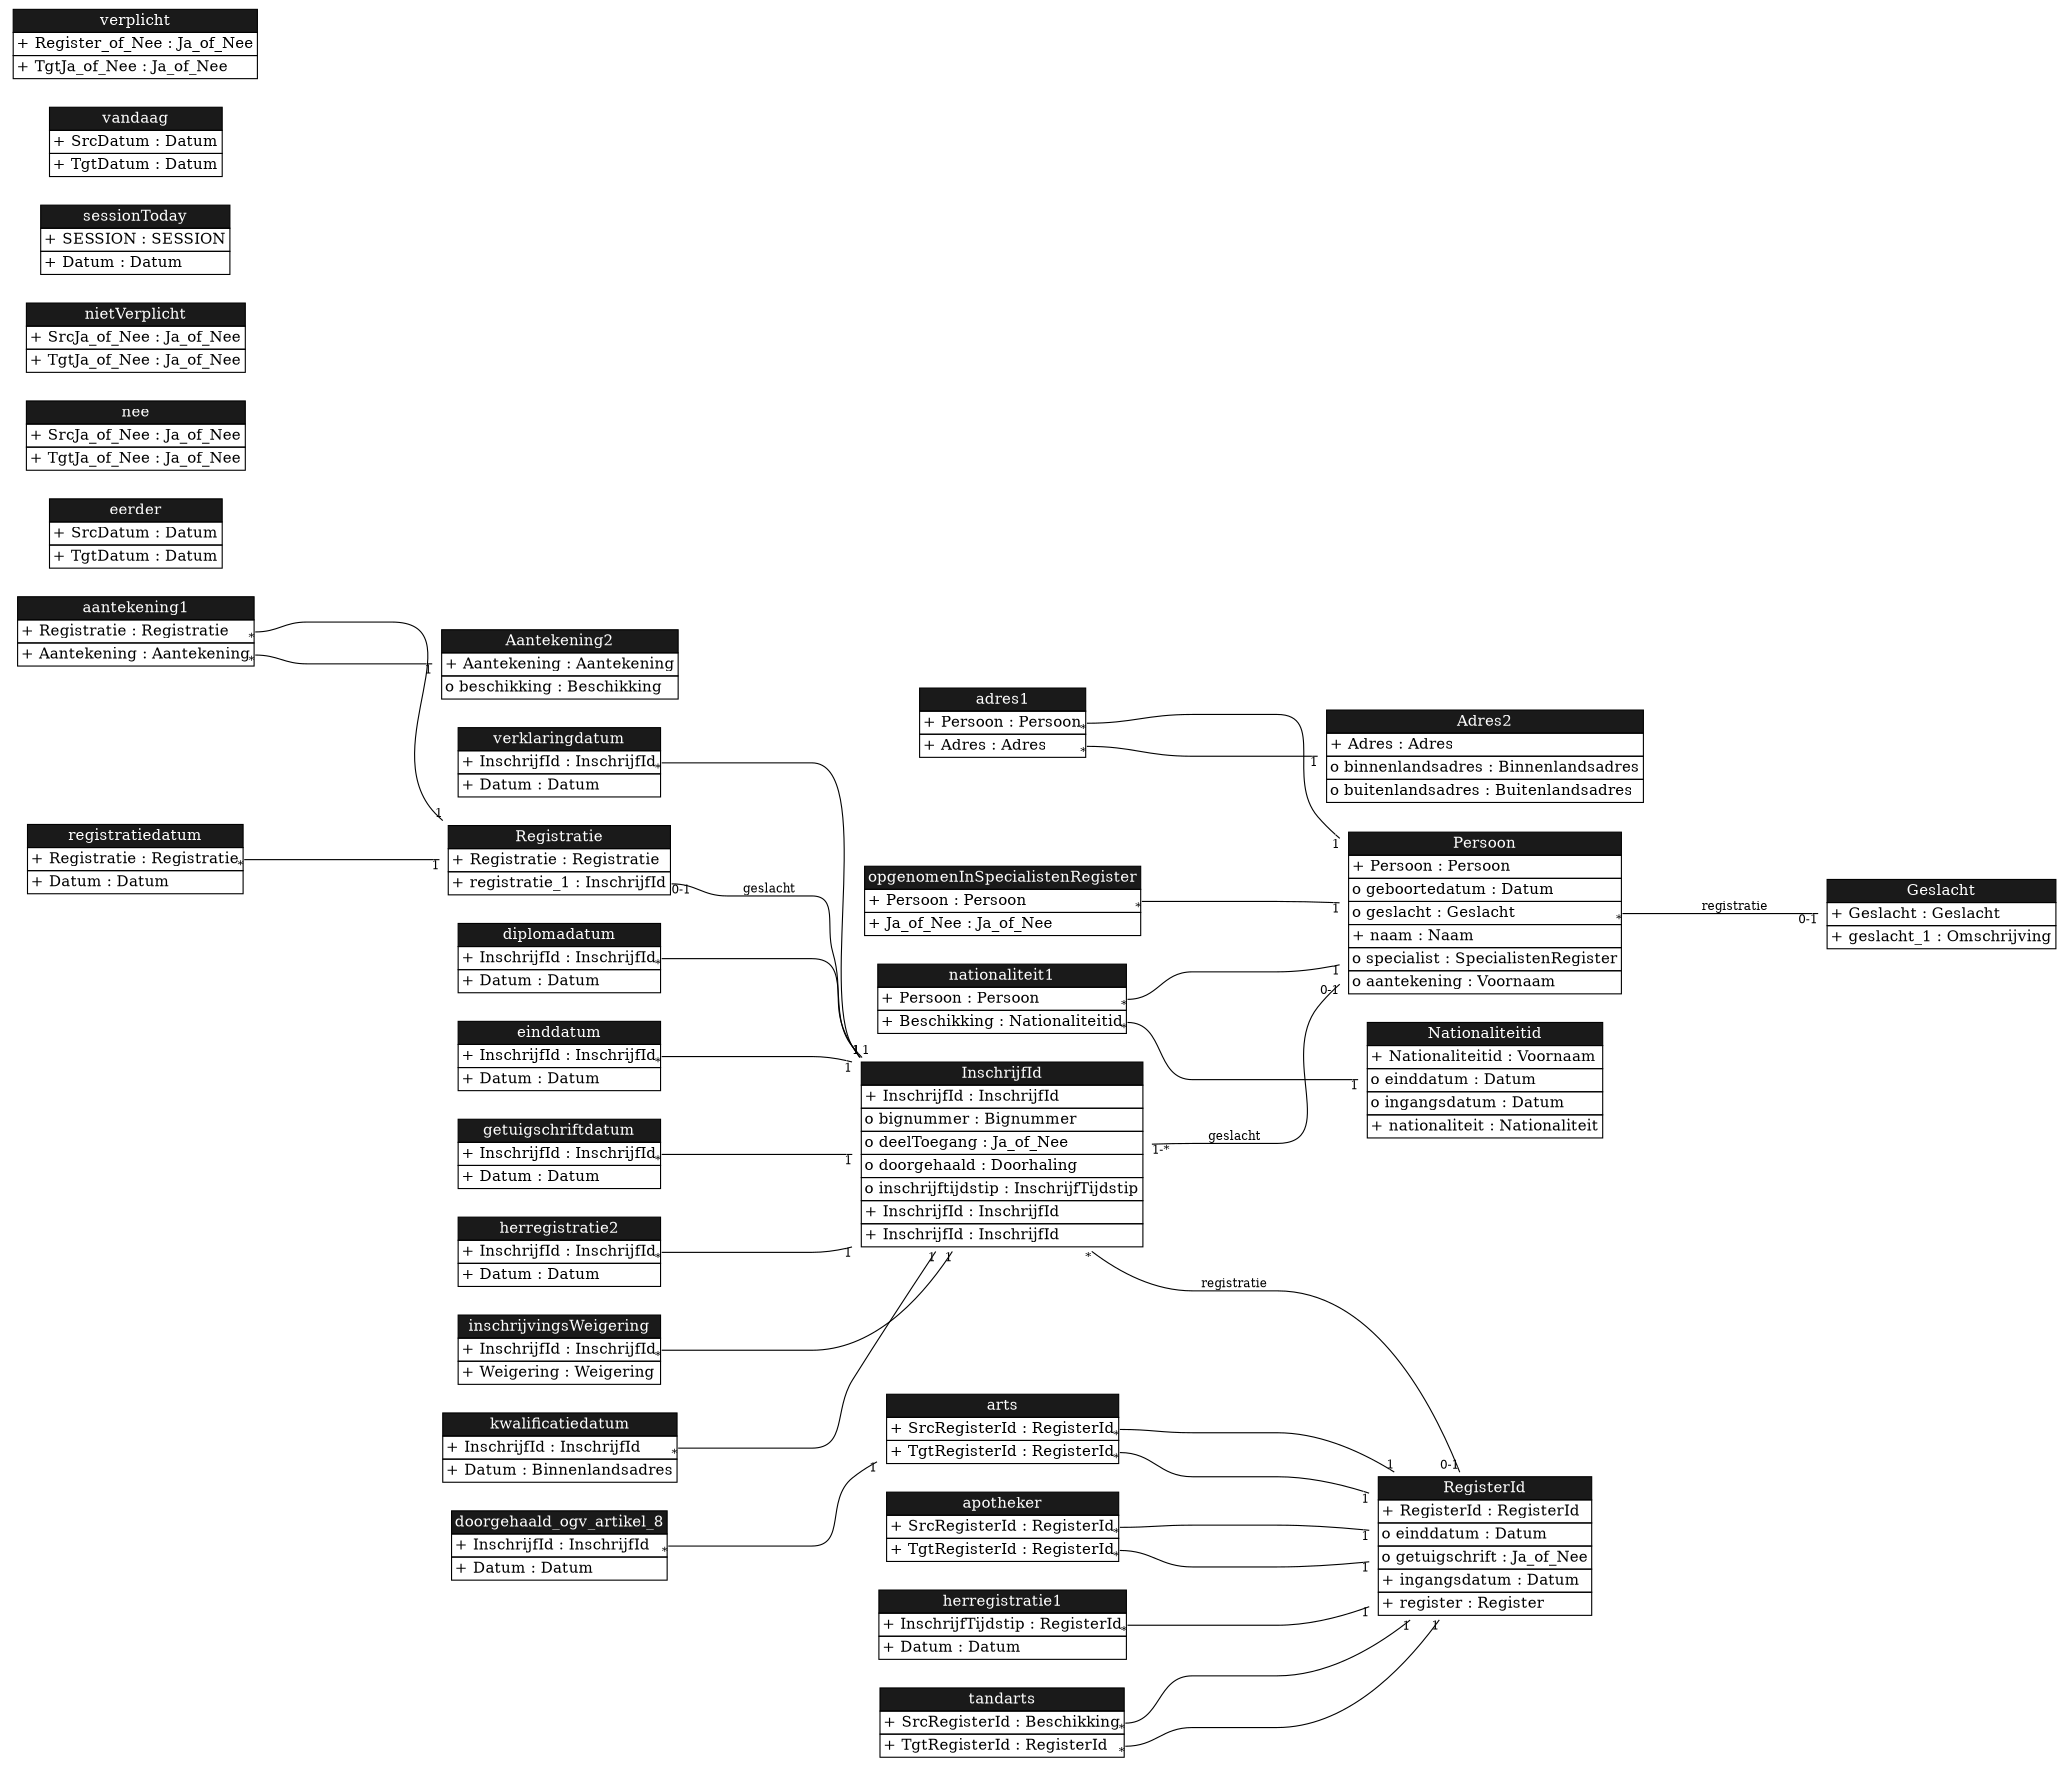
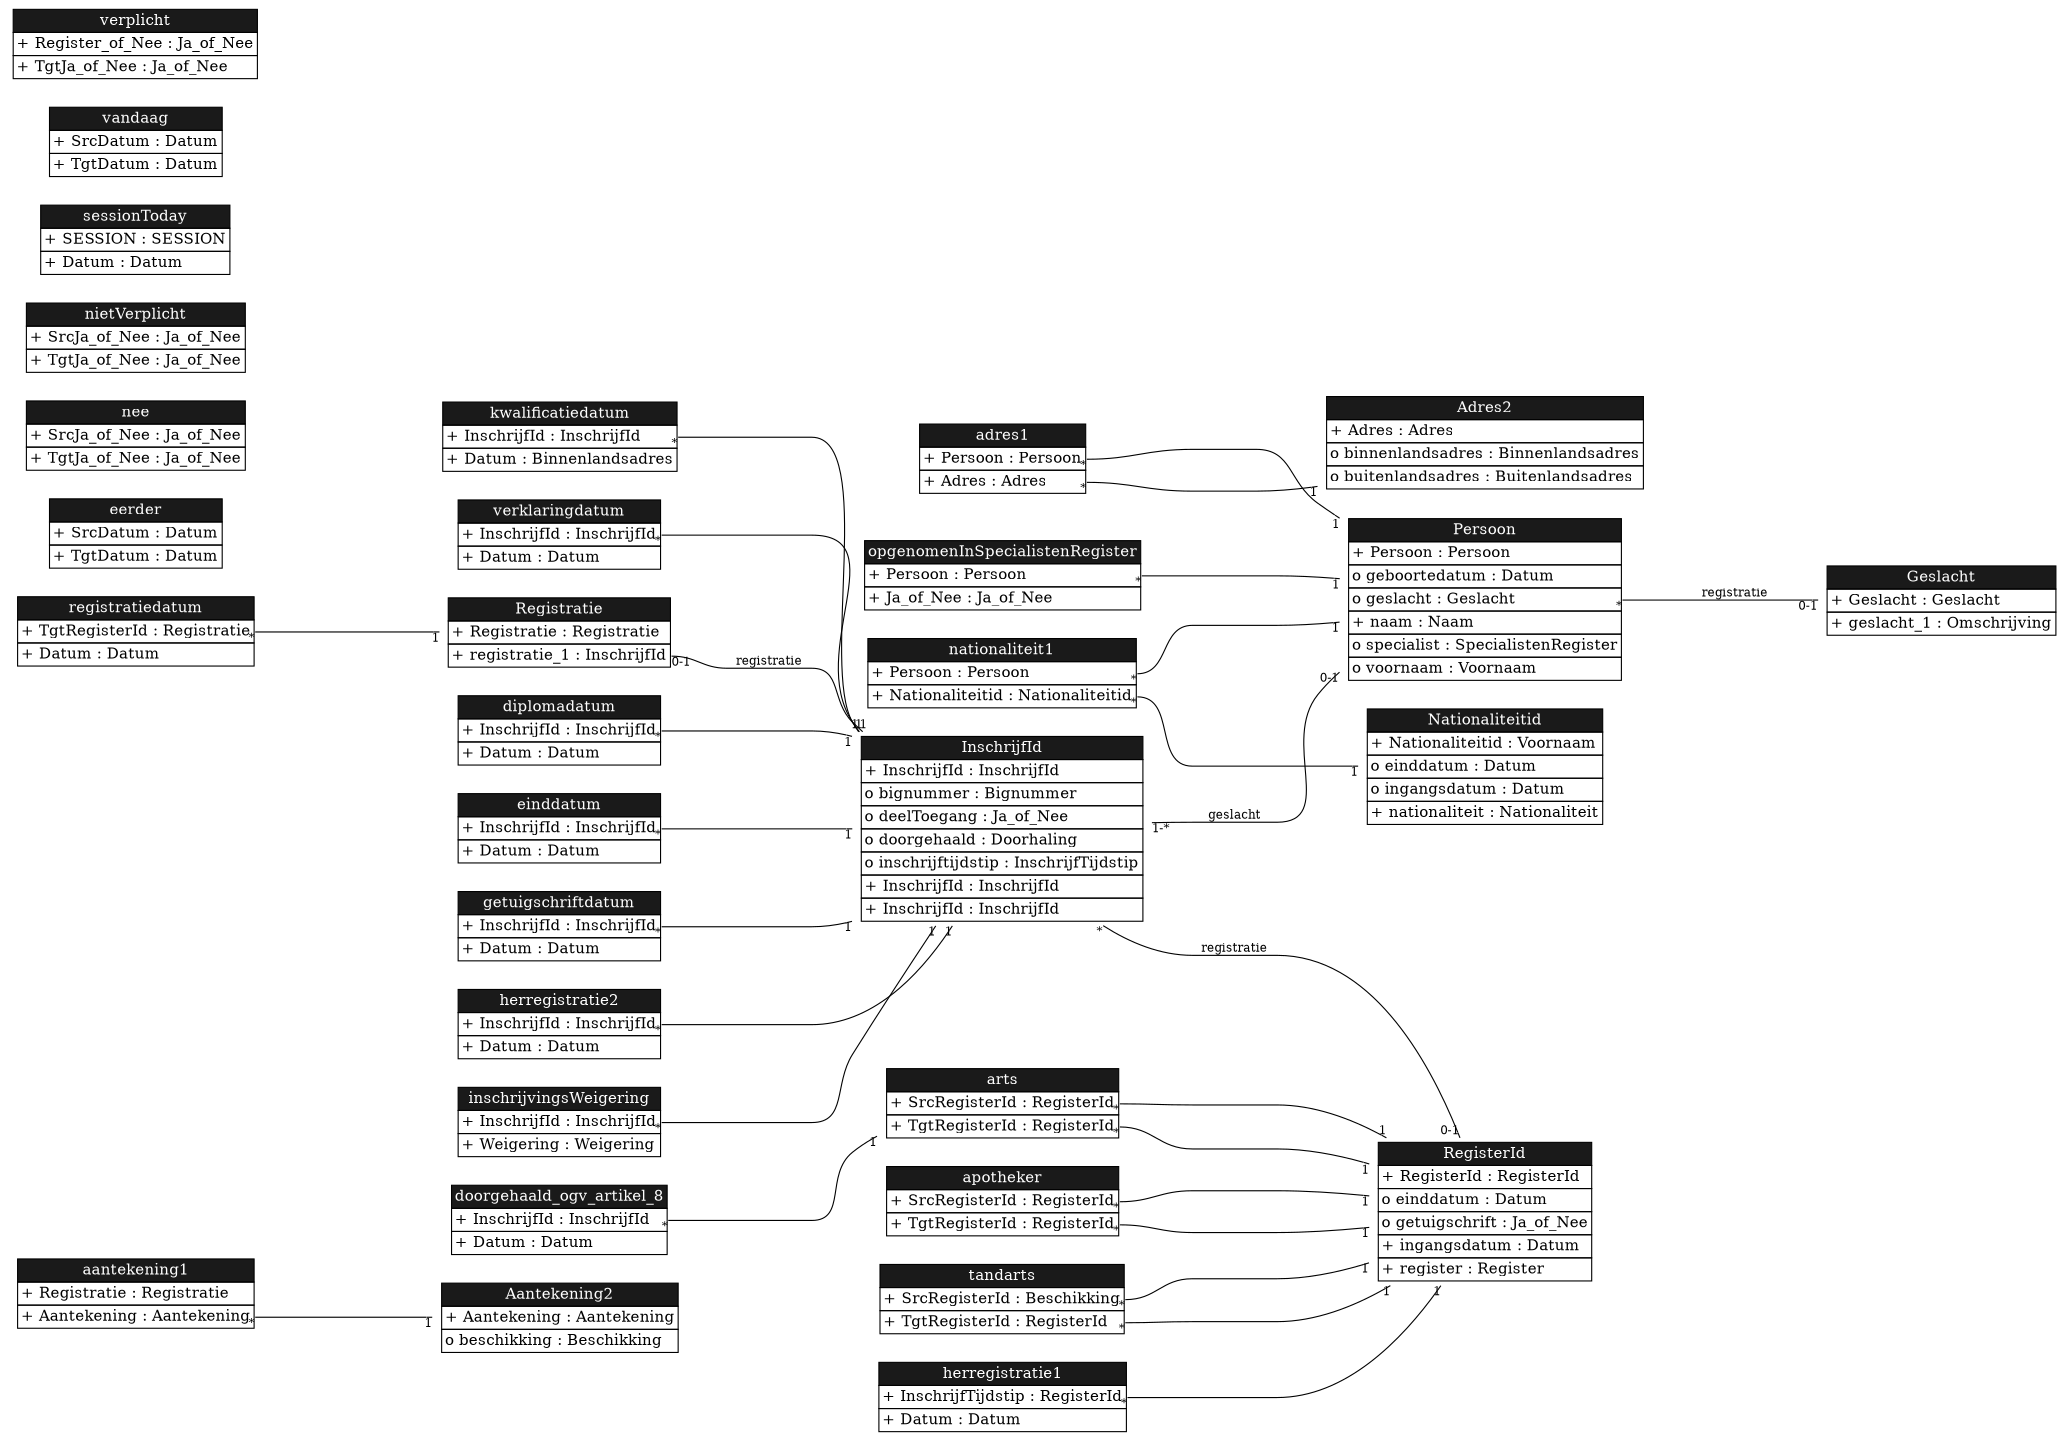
(426, 643) -> none
(135, 859) -> (136, 631)
(769, 889) -> (769, 662)
(1454, 982) -> (1445, 668)
(1002, 1021) -> (1002, 696)
